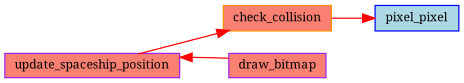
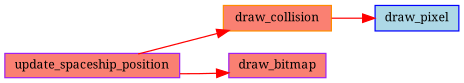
(277, 18) -> (277, 18)
(417, 18) -> (417, 18)
(210, 58) -> (198, 74)
